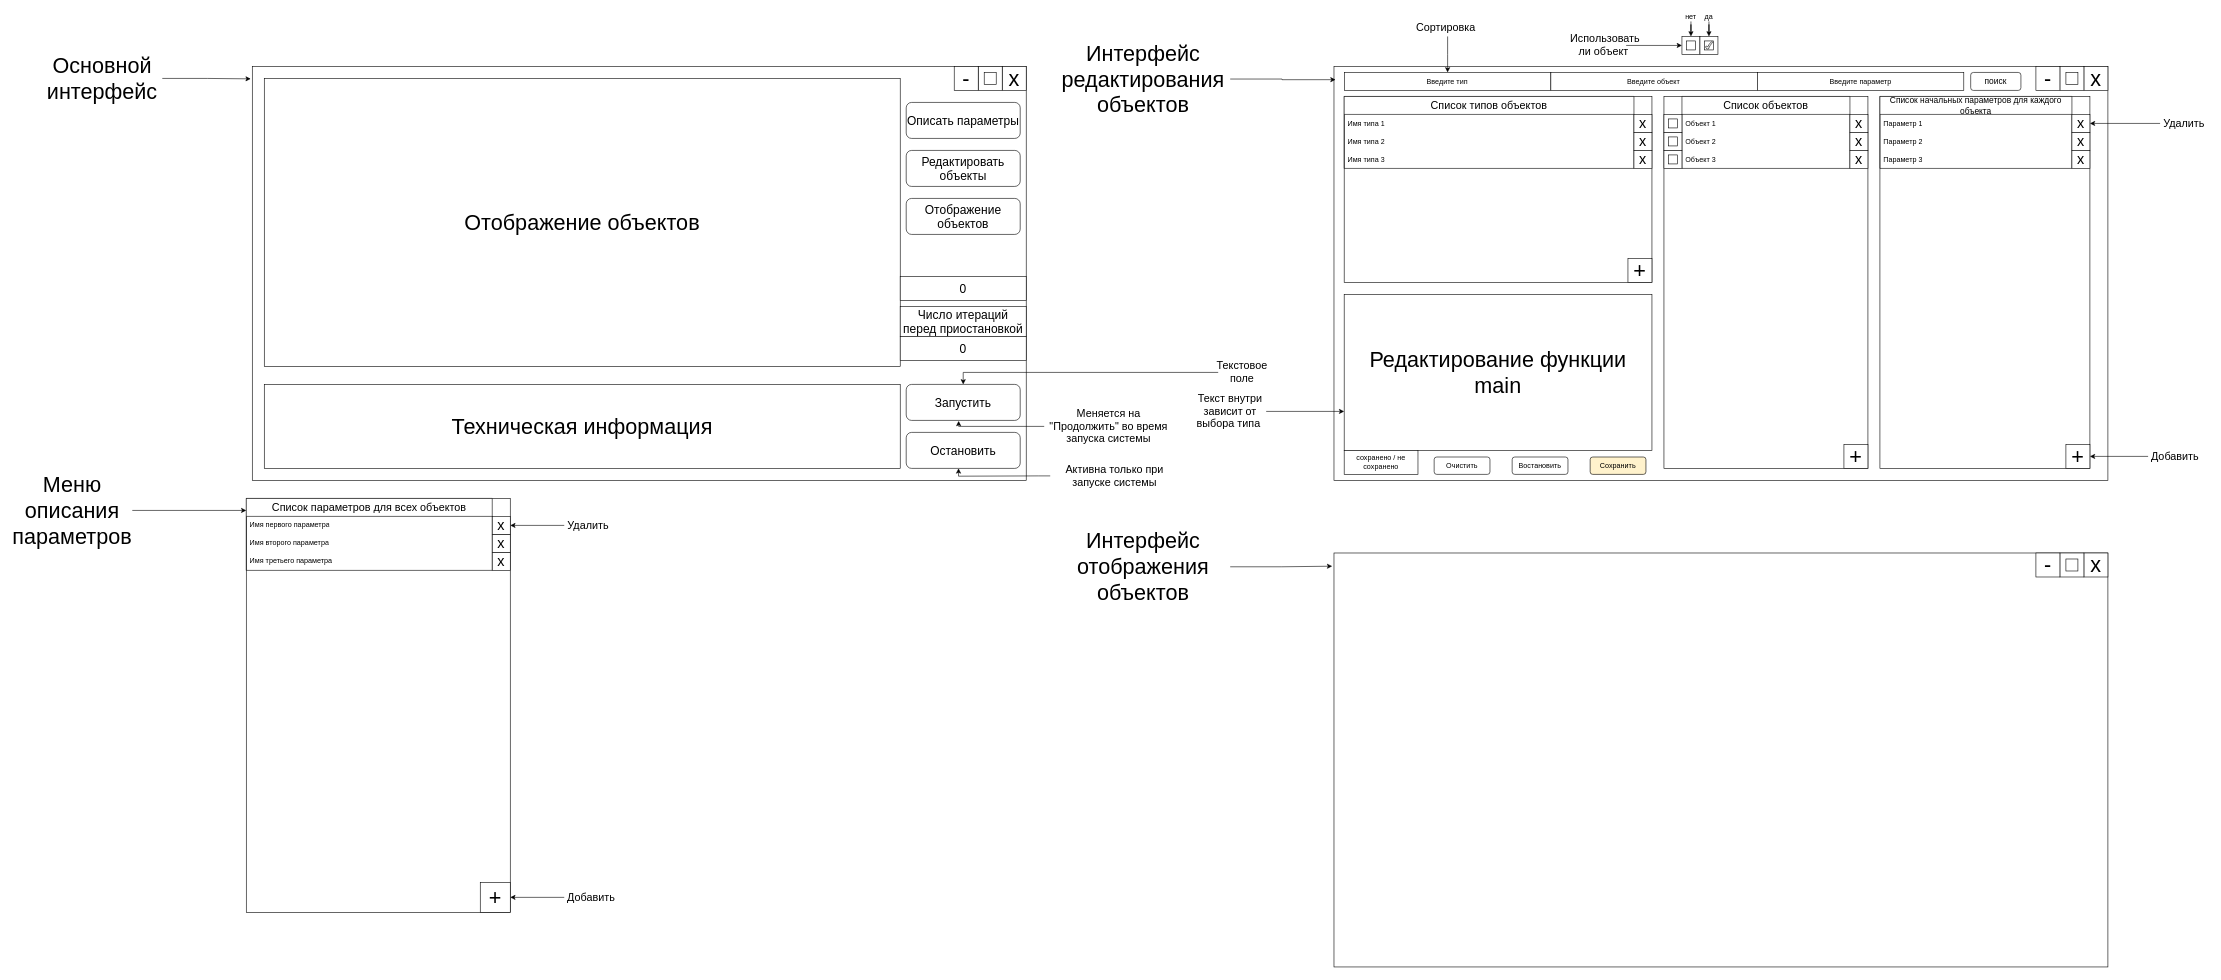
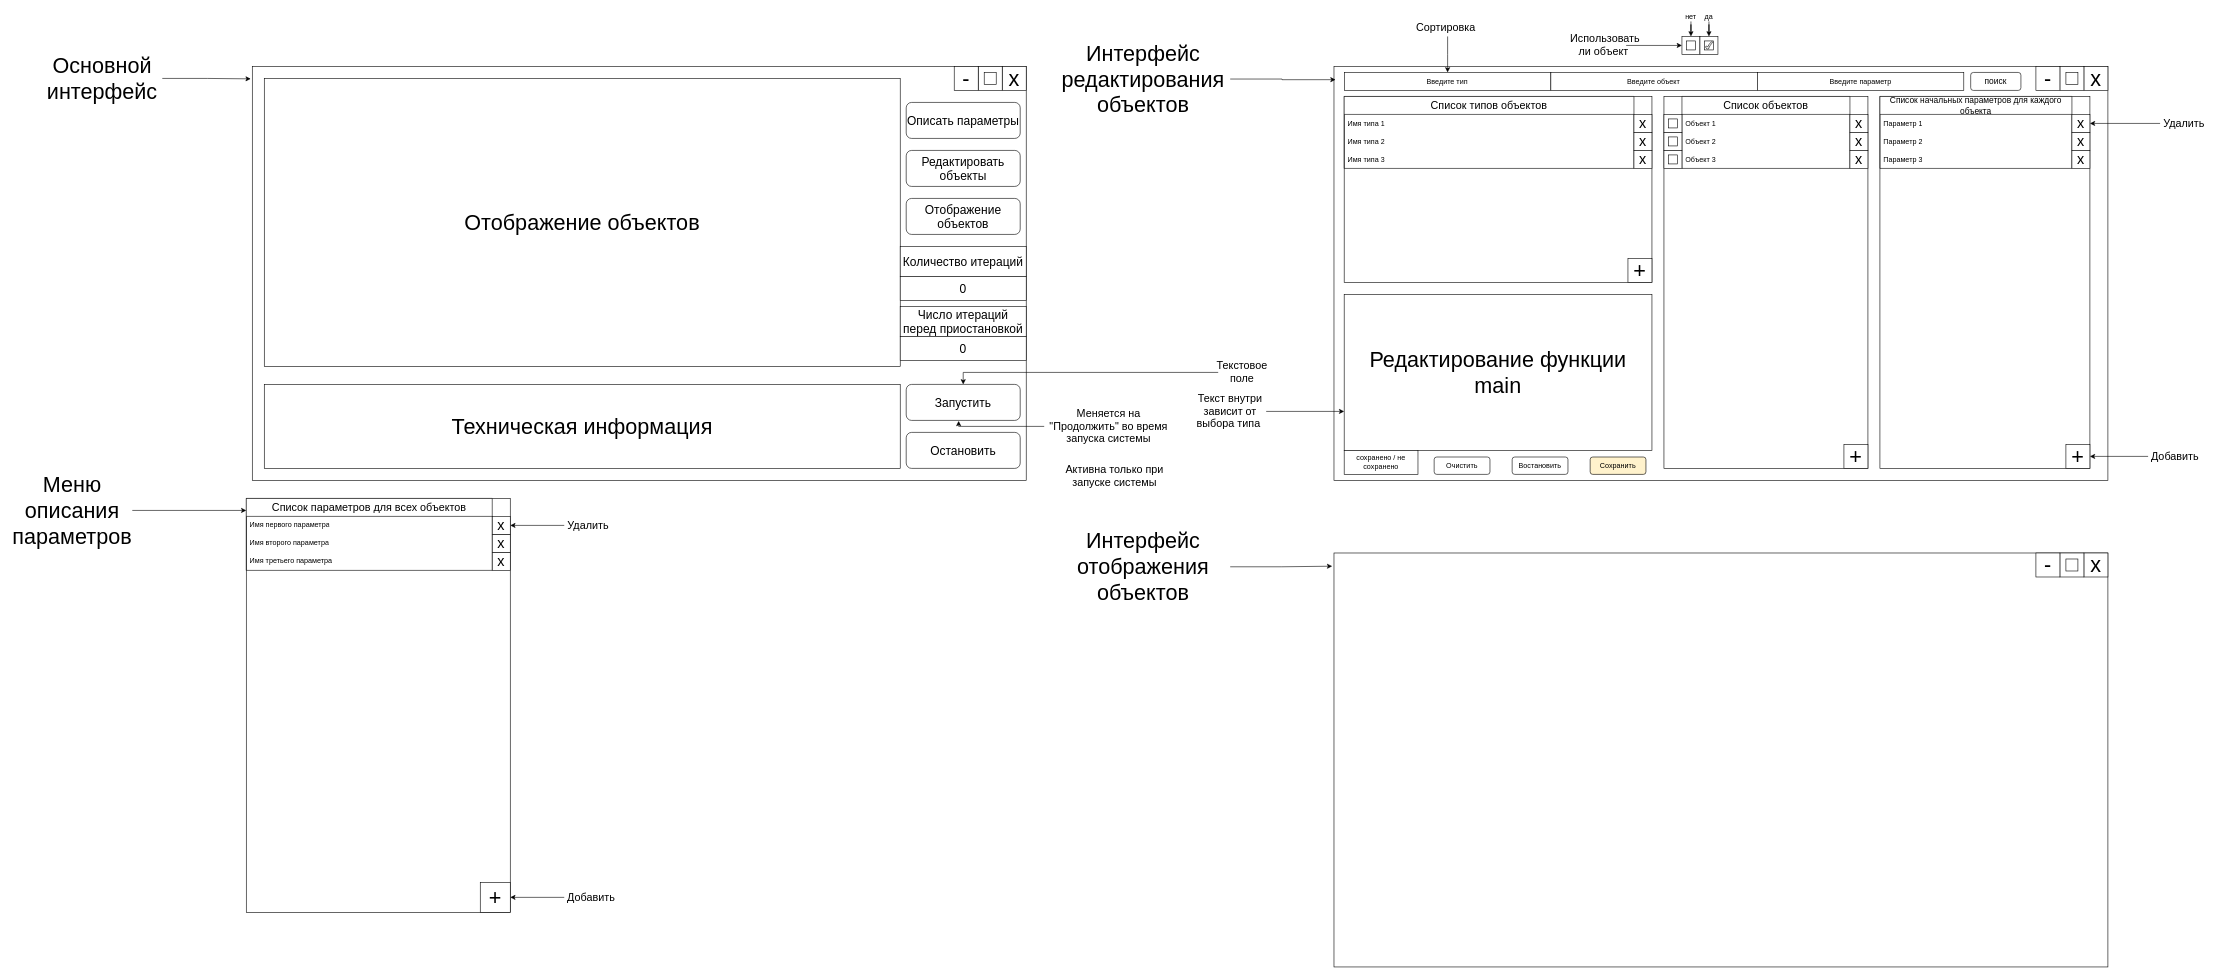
none -> (963, 261)
(959, 475) -> none
